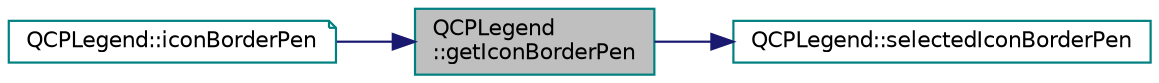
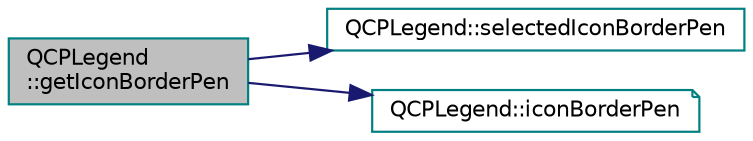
(365, 42) -> (299, 88)
